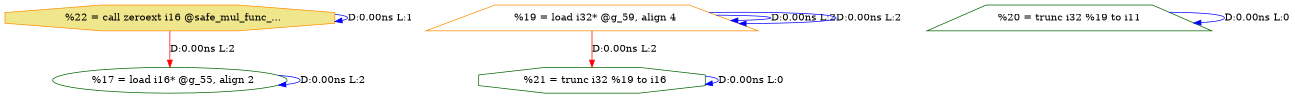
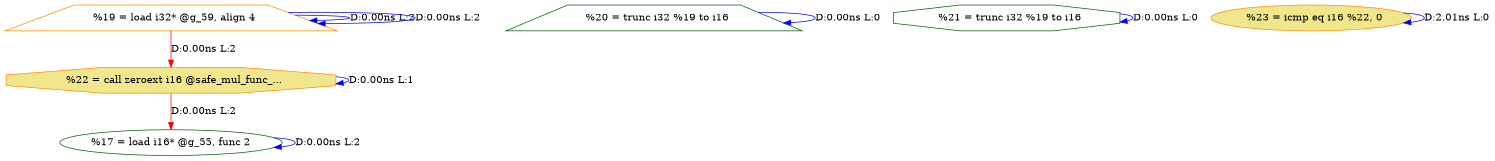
(1069, 18) -> (654, 18)
none -> (1311, 18)
(592, 45) -> (171, 45)
(170, 80) -> (171, 143)
